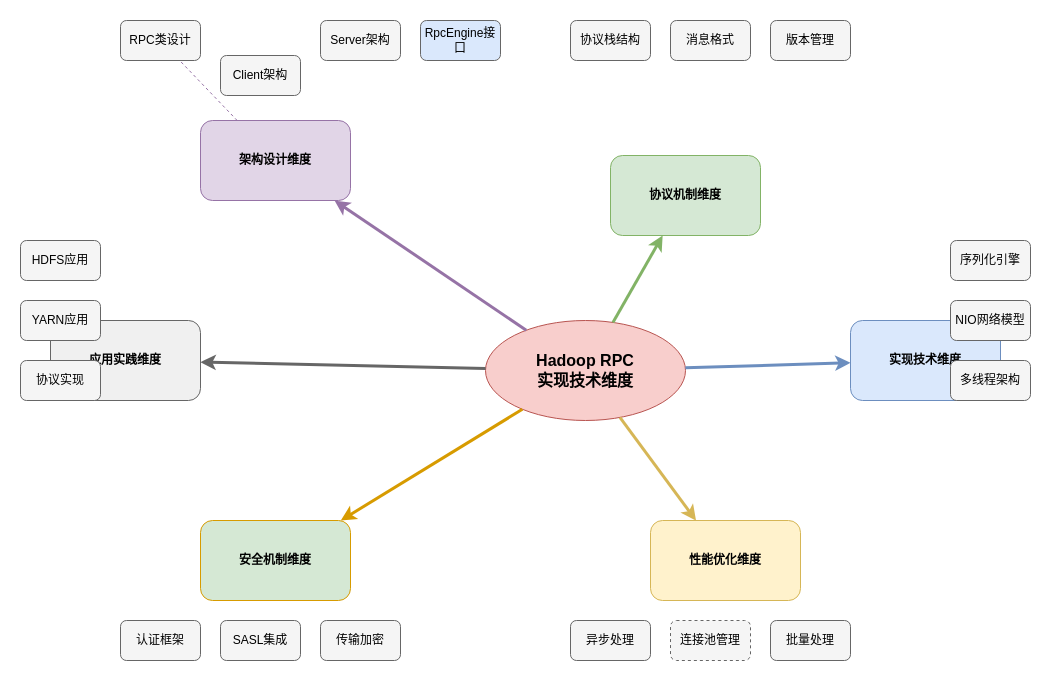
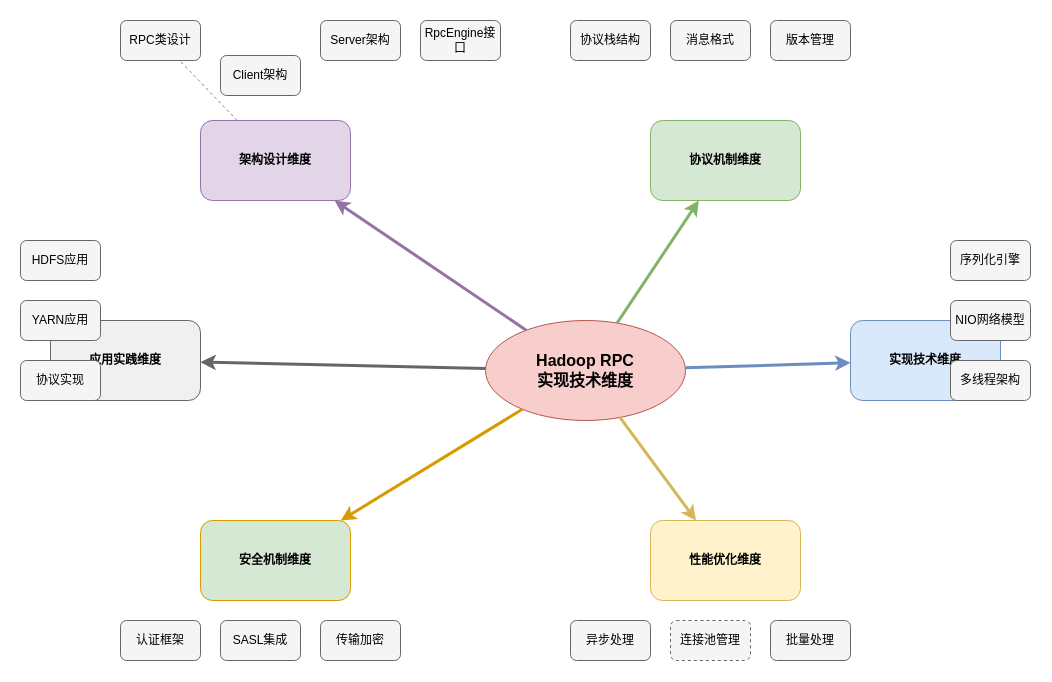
(461, 41) -> (461, 41)
(686, 196) -> (726, 161)
